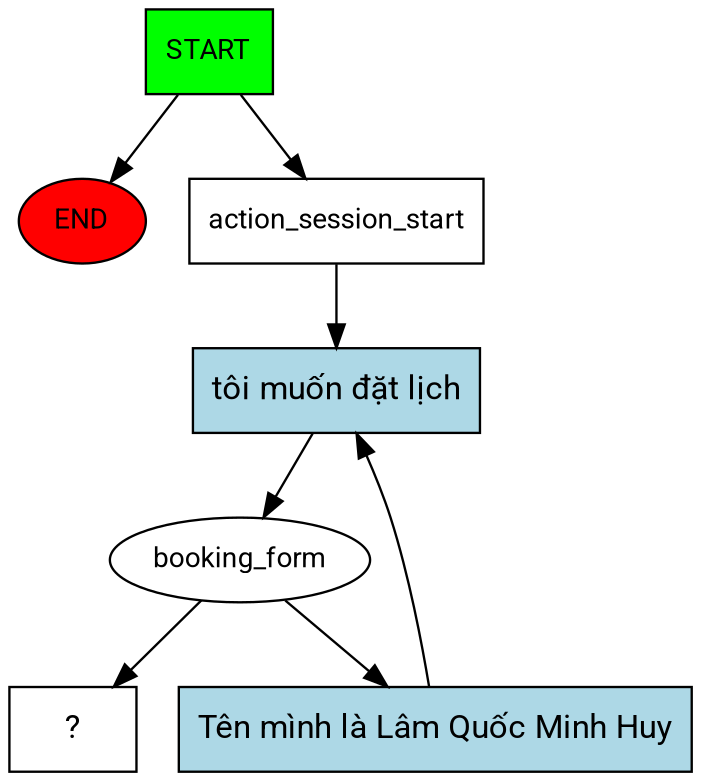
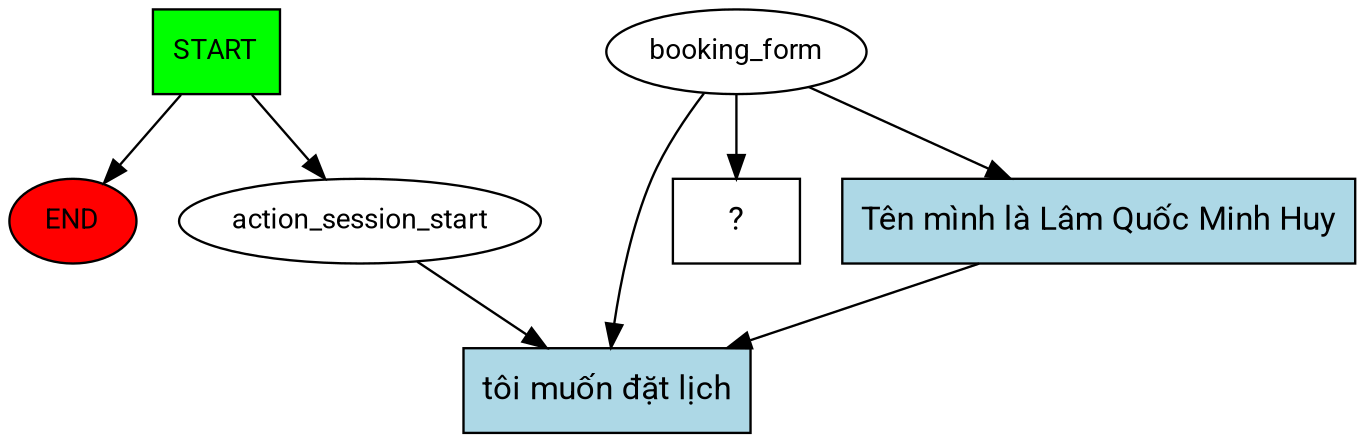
(336, 221) -> (360, 221)
(294, 465) -> (643, 202)
